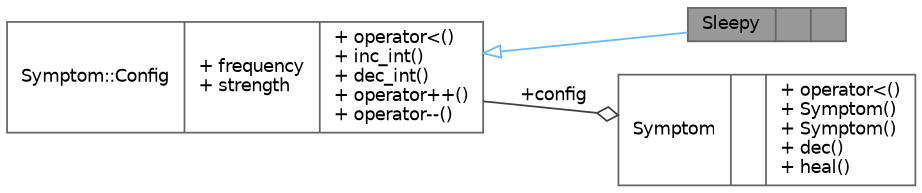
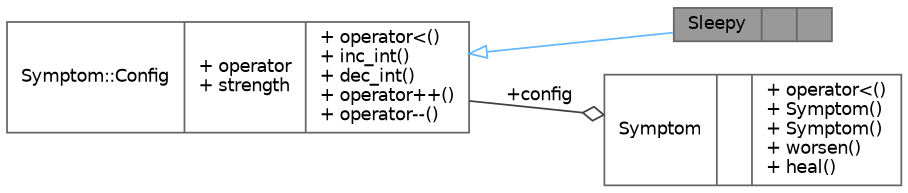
(252, 67) -> (245, 67)
(813, 148) -> (814, 148)
